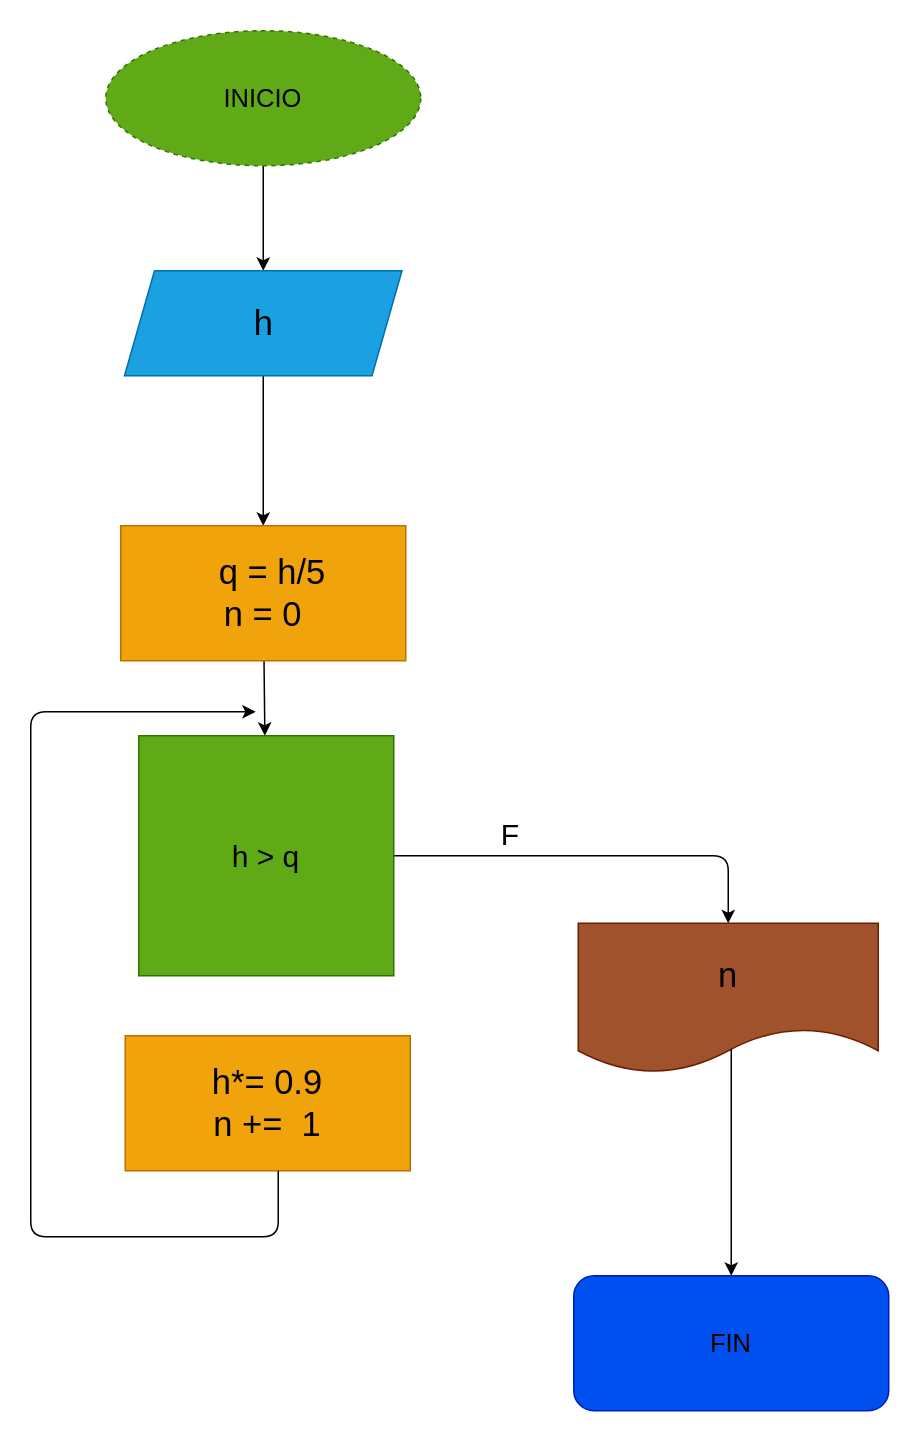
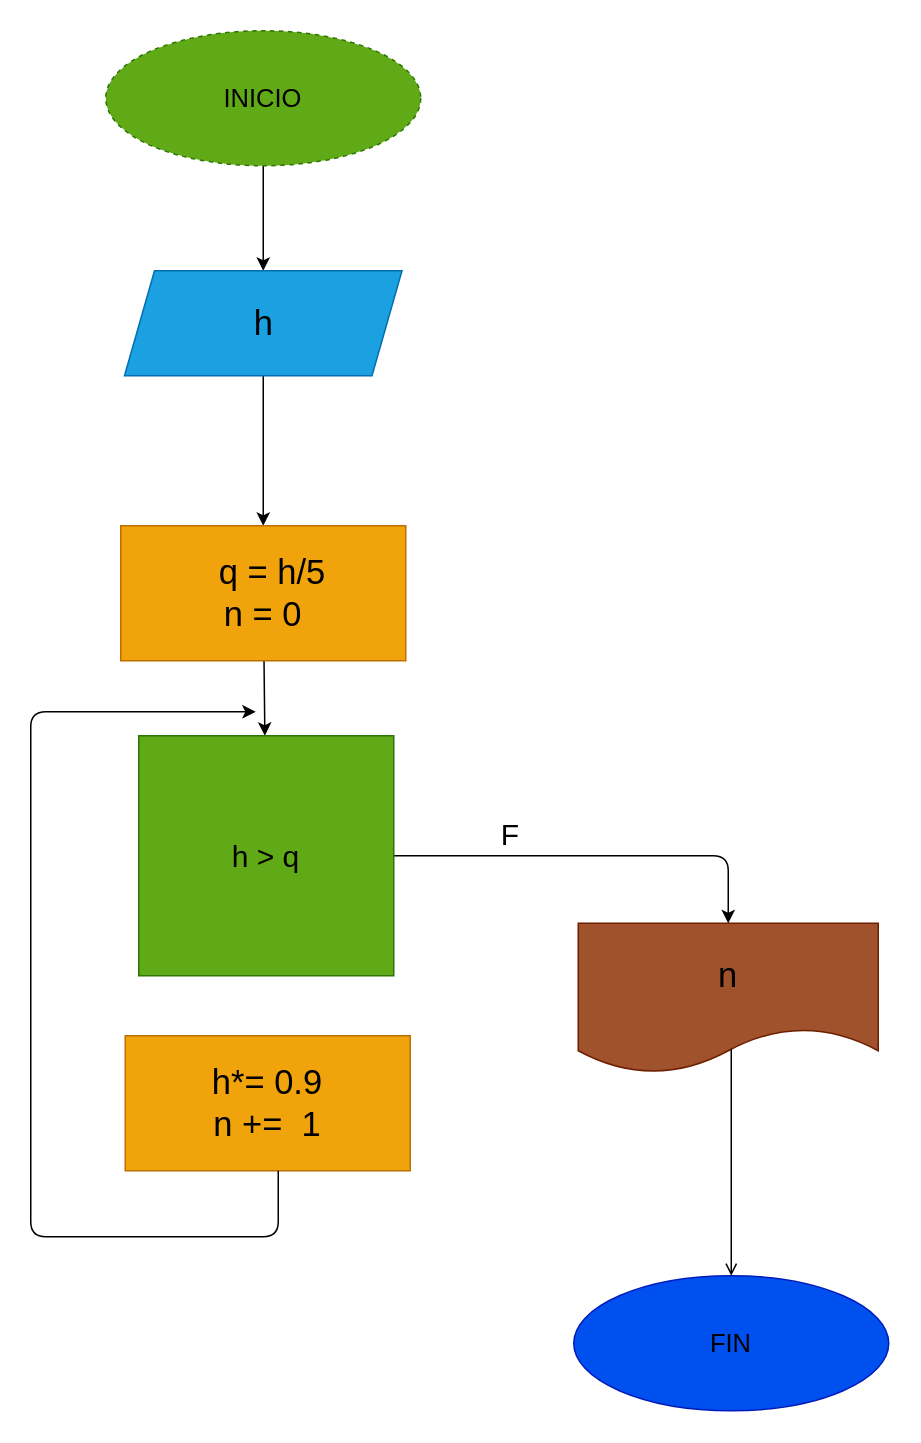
(731, 1264) -> (731, 1266)
(731, 1343) -> (731, 1343)
